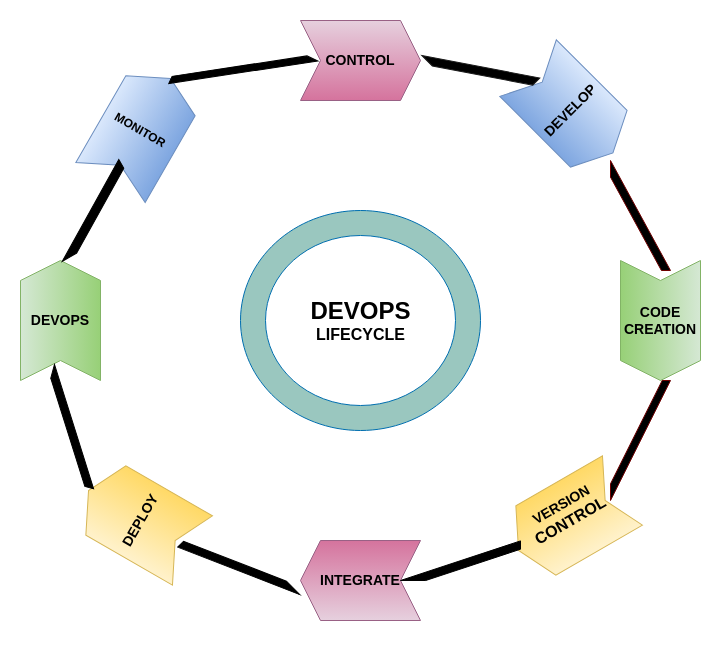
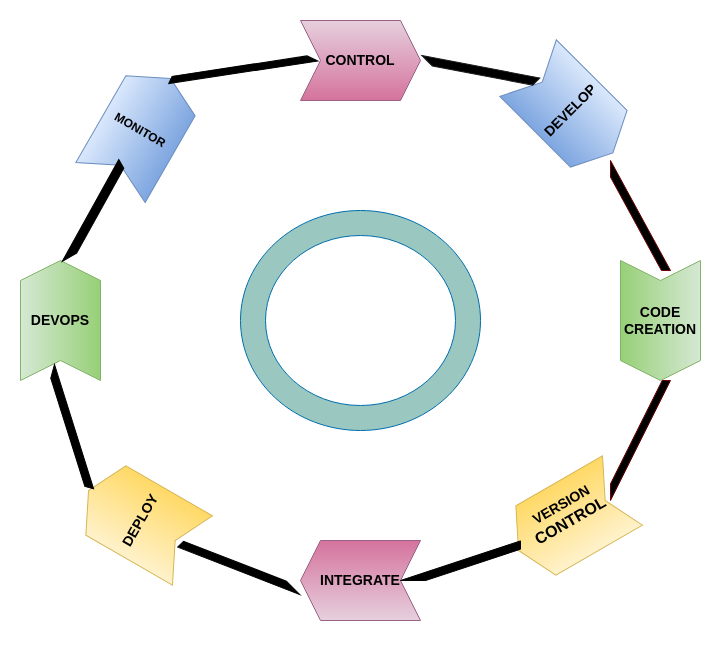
(361, 321) -> none
